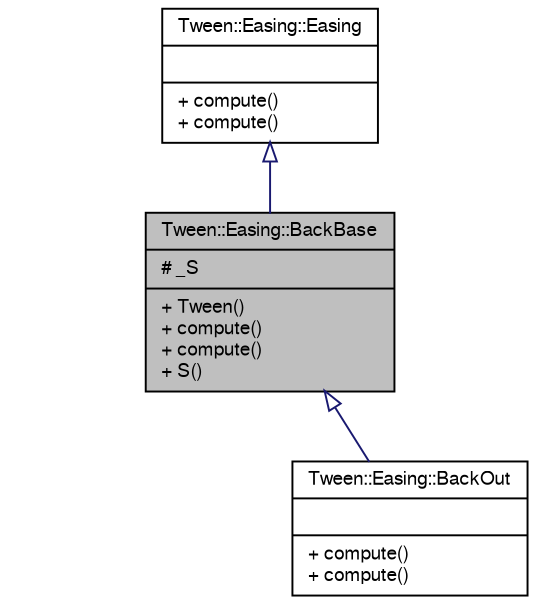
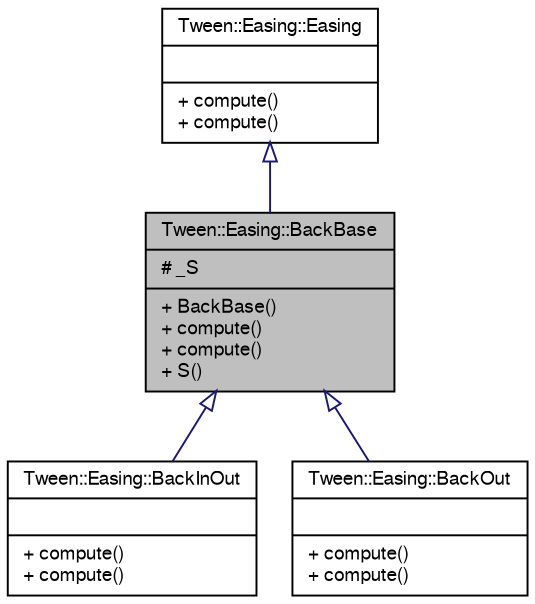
(203, 307) -> (220, 307)
none -> (132, 529)
